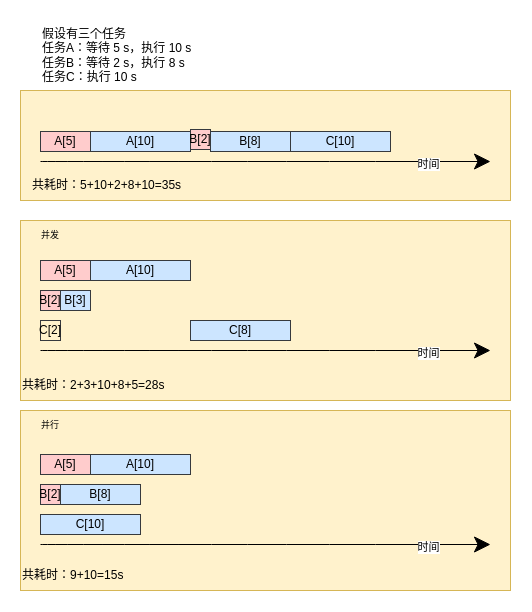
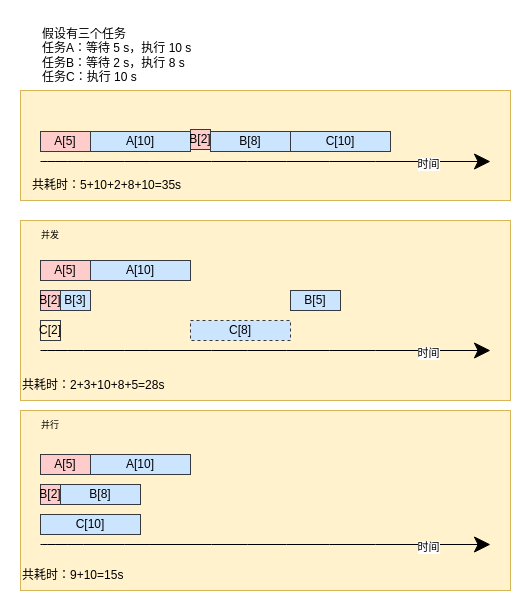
none -> (316, 301)
(241, 331) -> (241, 331)
